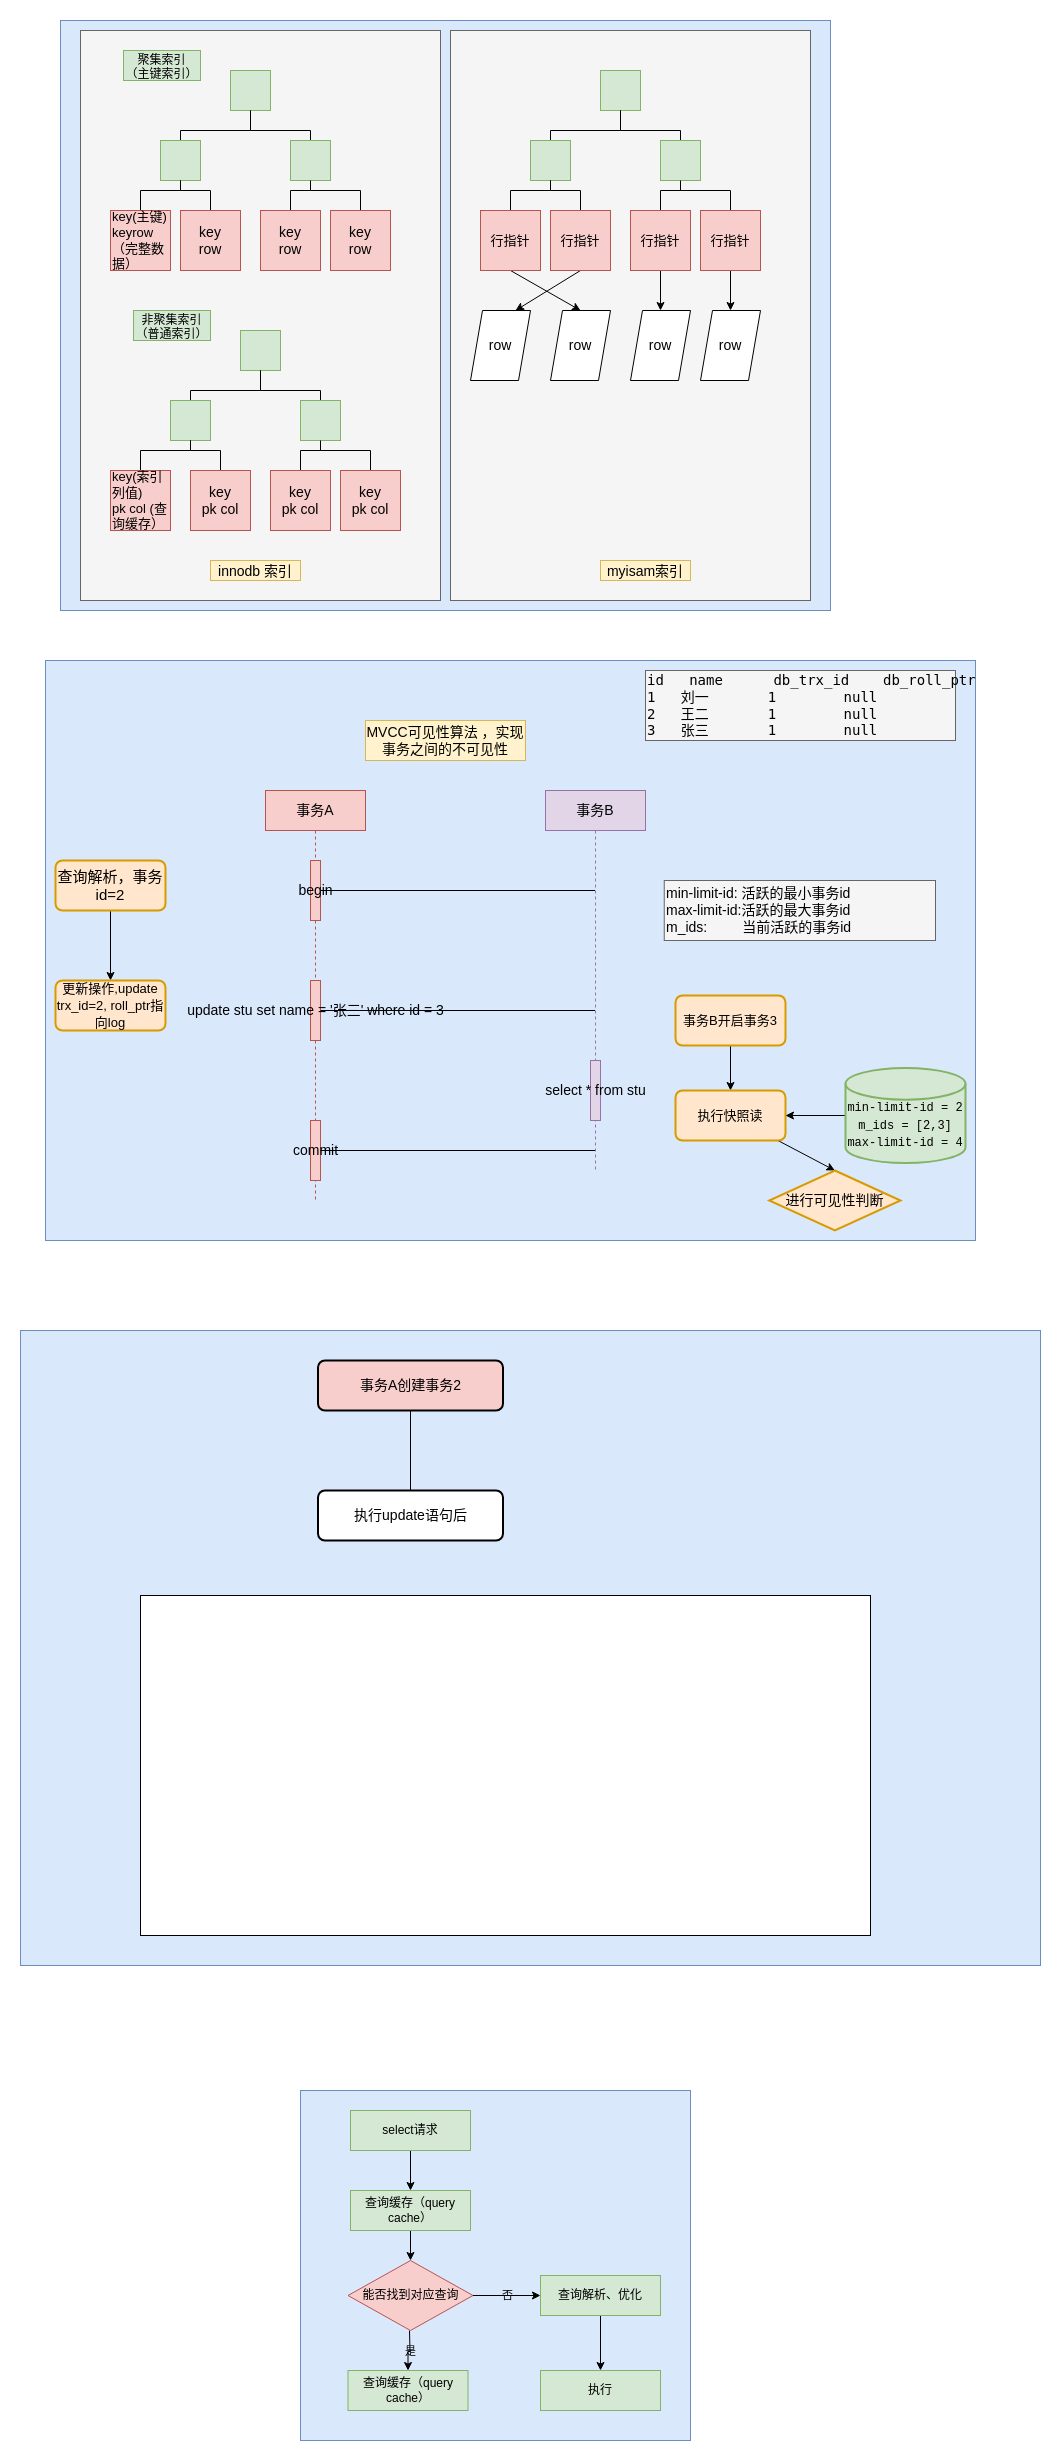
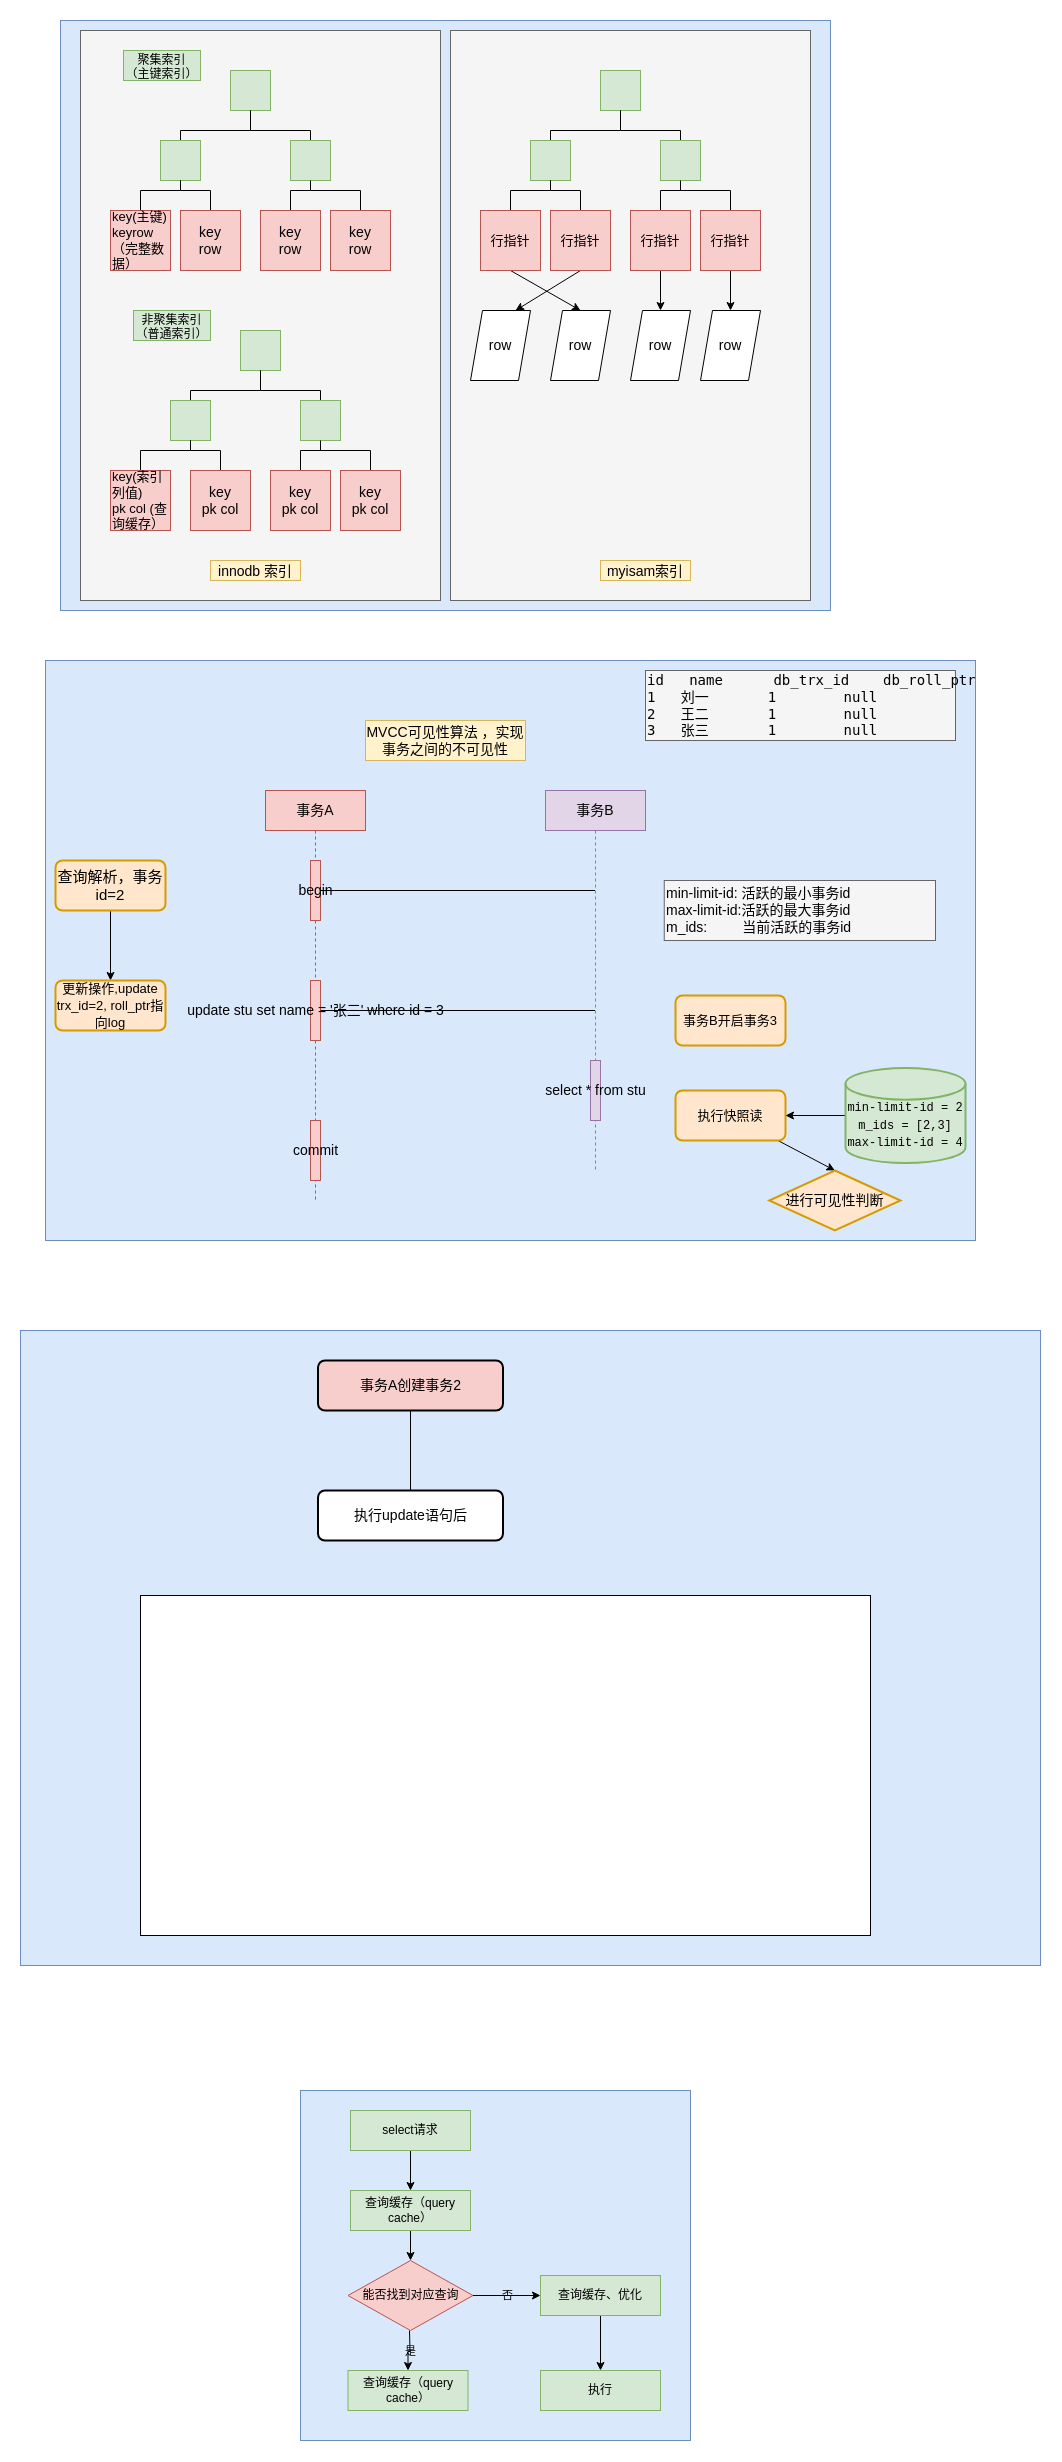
(731, 1065) -> none
(457, 1151) -> none
(601, 2296) -> (601, 2296)
